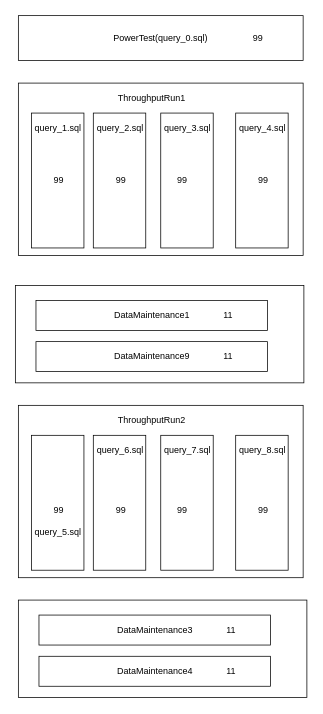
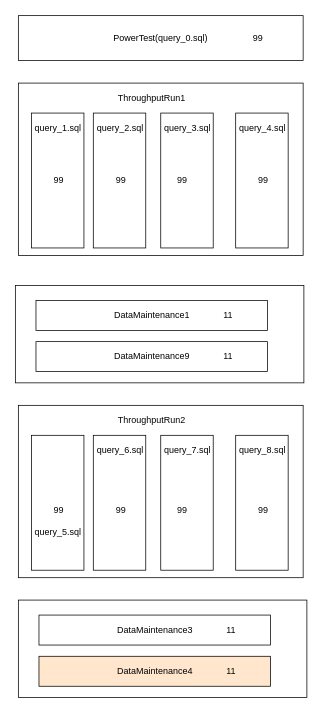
(155, 672) -> (155, 672)
